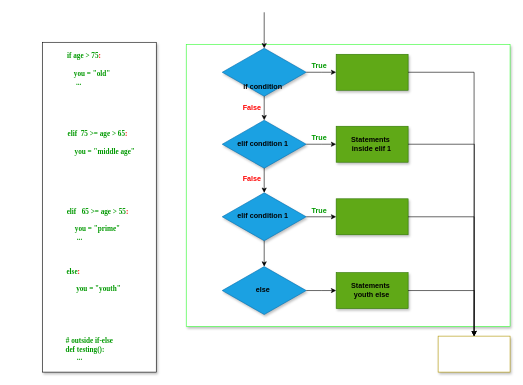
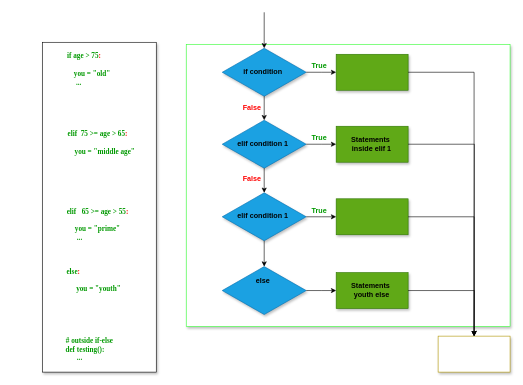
(263, 87) -> (263, 72)
(263, 290) -> (263, 281)
